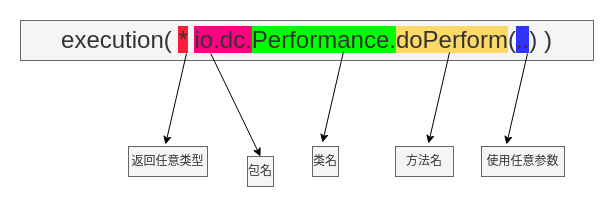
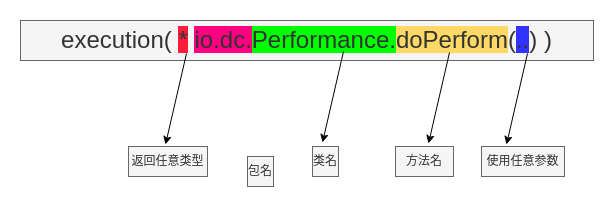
(234, 102) -> none
